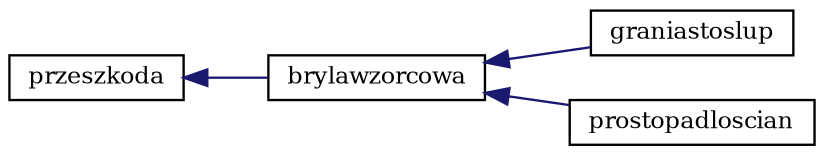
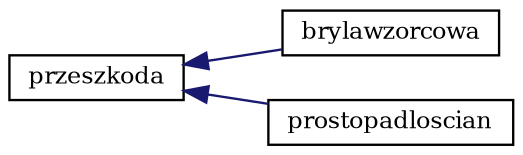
(692, 33) -> none
(539, 101) -> (238, 99)
